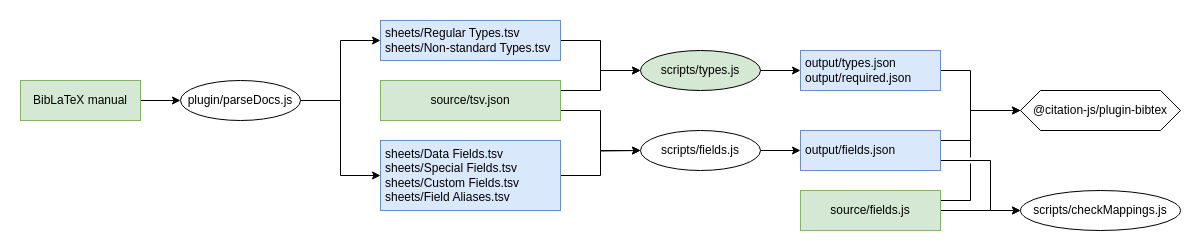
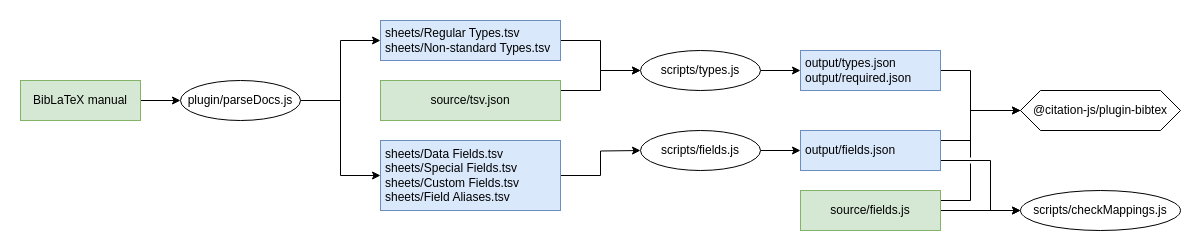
(701, 71) -> (701, 71)
(600, 111) -> none
